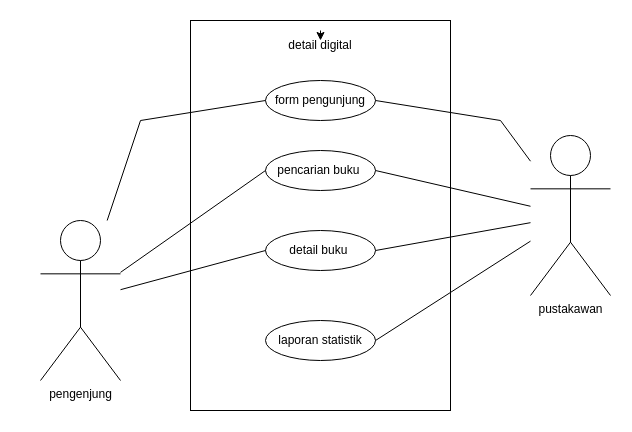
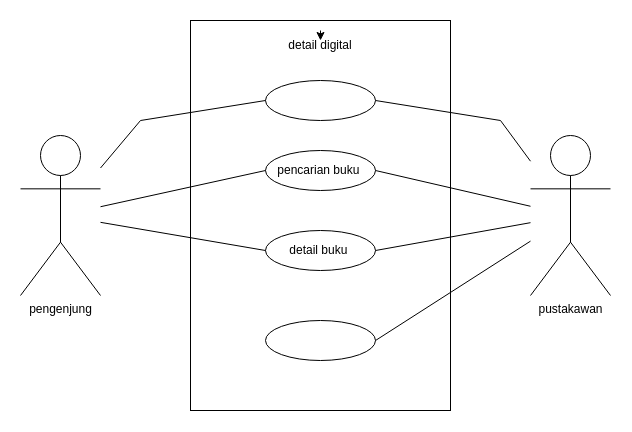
(321, 101) -> none
(81, 301) -> (61, 216)
(321, 341) -> none
